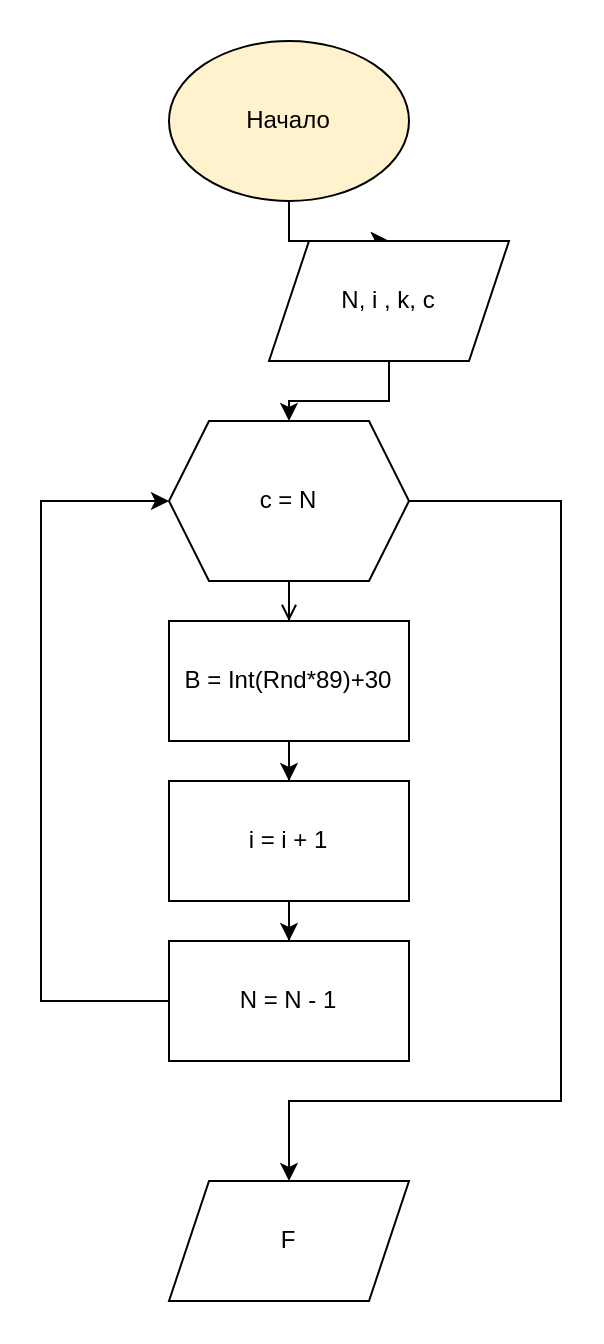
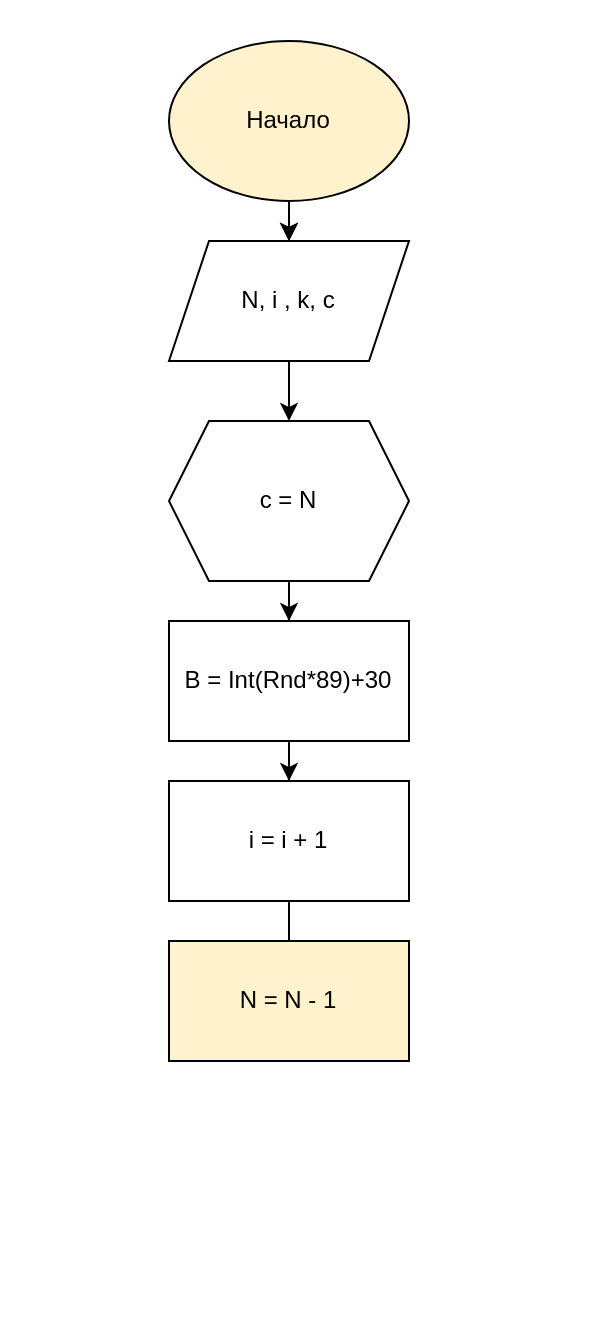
(389, 301) -> (289, 301)
(289, 609) -> (289, 606)
(41, 758) -> none
(561, 894) -> none
(289, 926) -> (289, 931)
(289, 1001) -> (289, 1001)
(289, 1241) -> none
